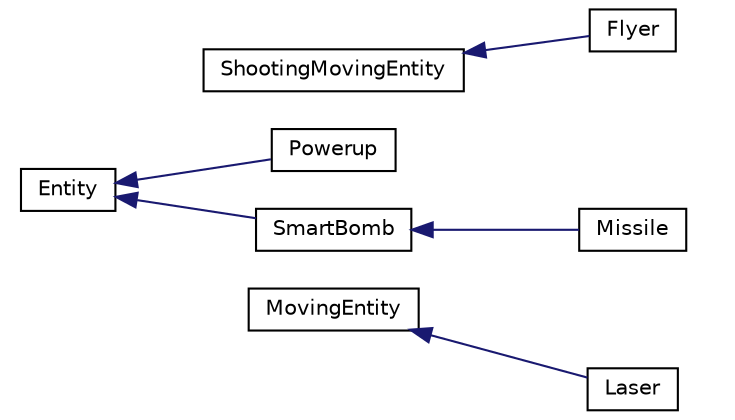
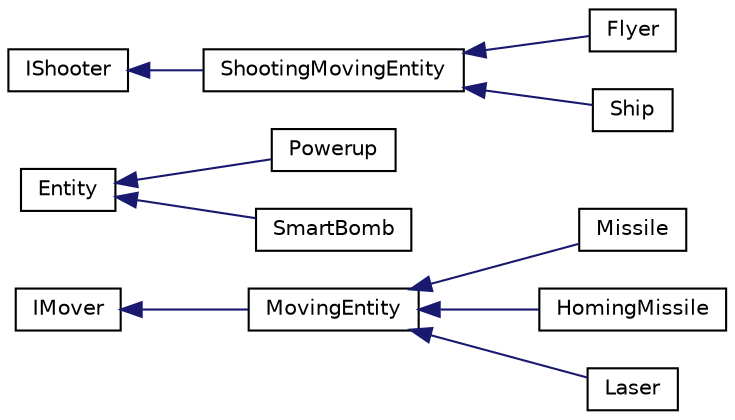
none -> (68, 70)
none -> (633, 110)
(506, 230) -> (505, 264)
none -> (68, 310)
none -> (633, 310)
